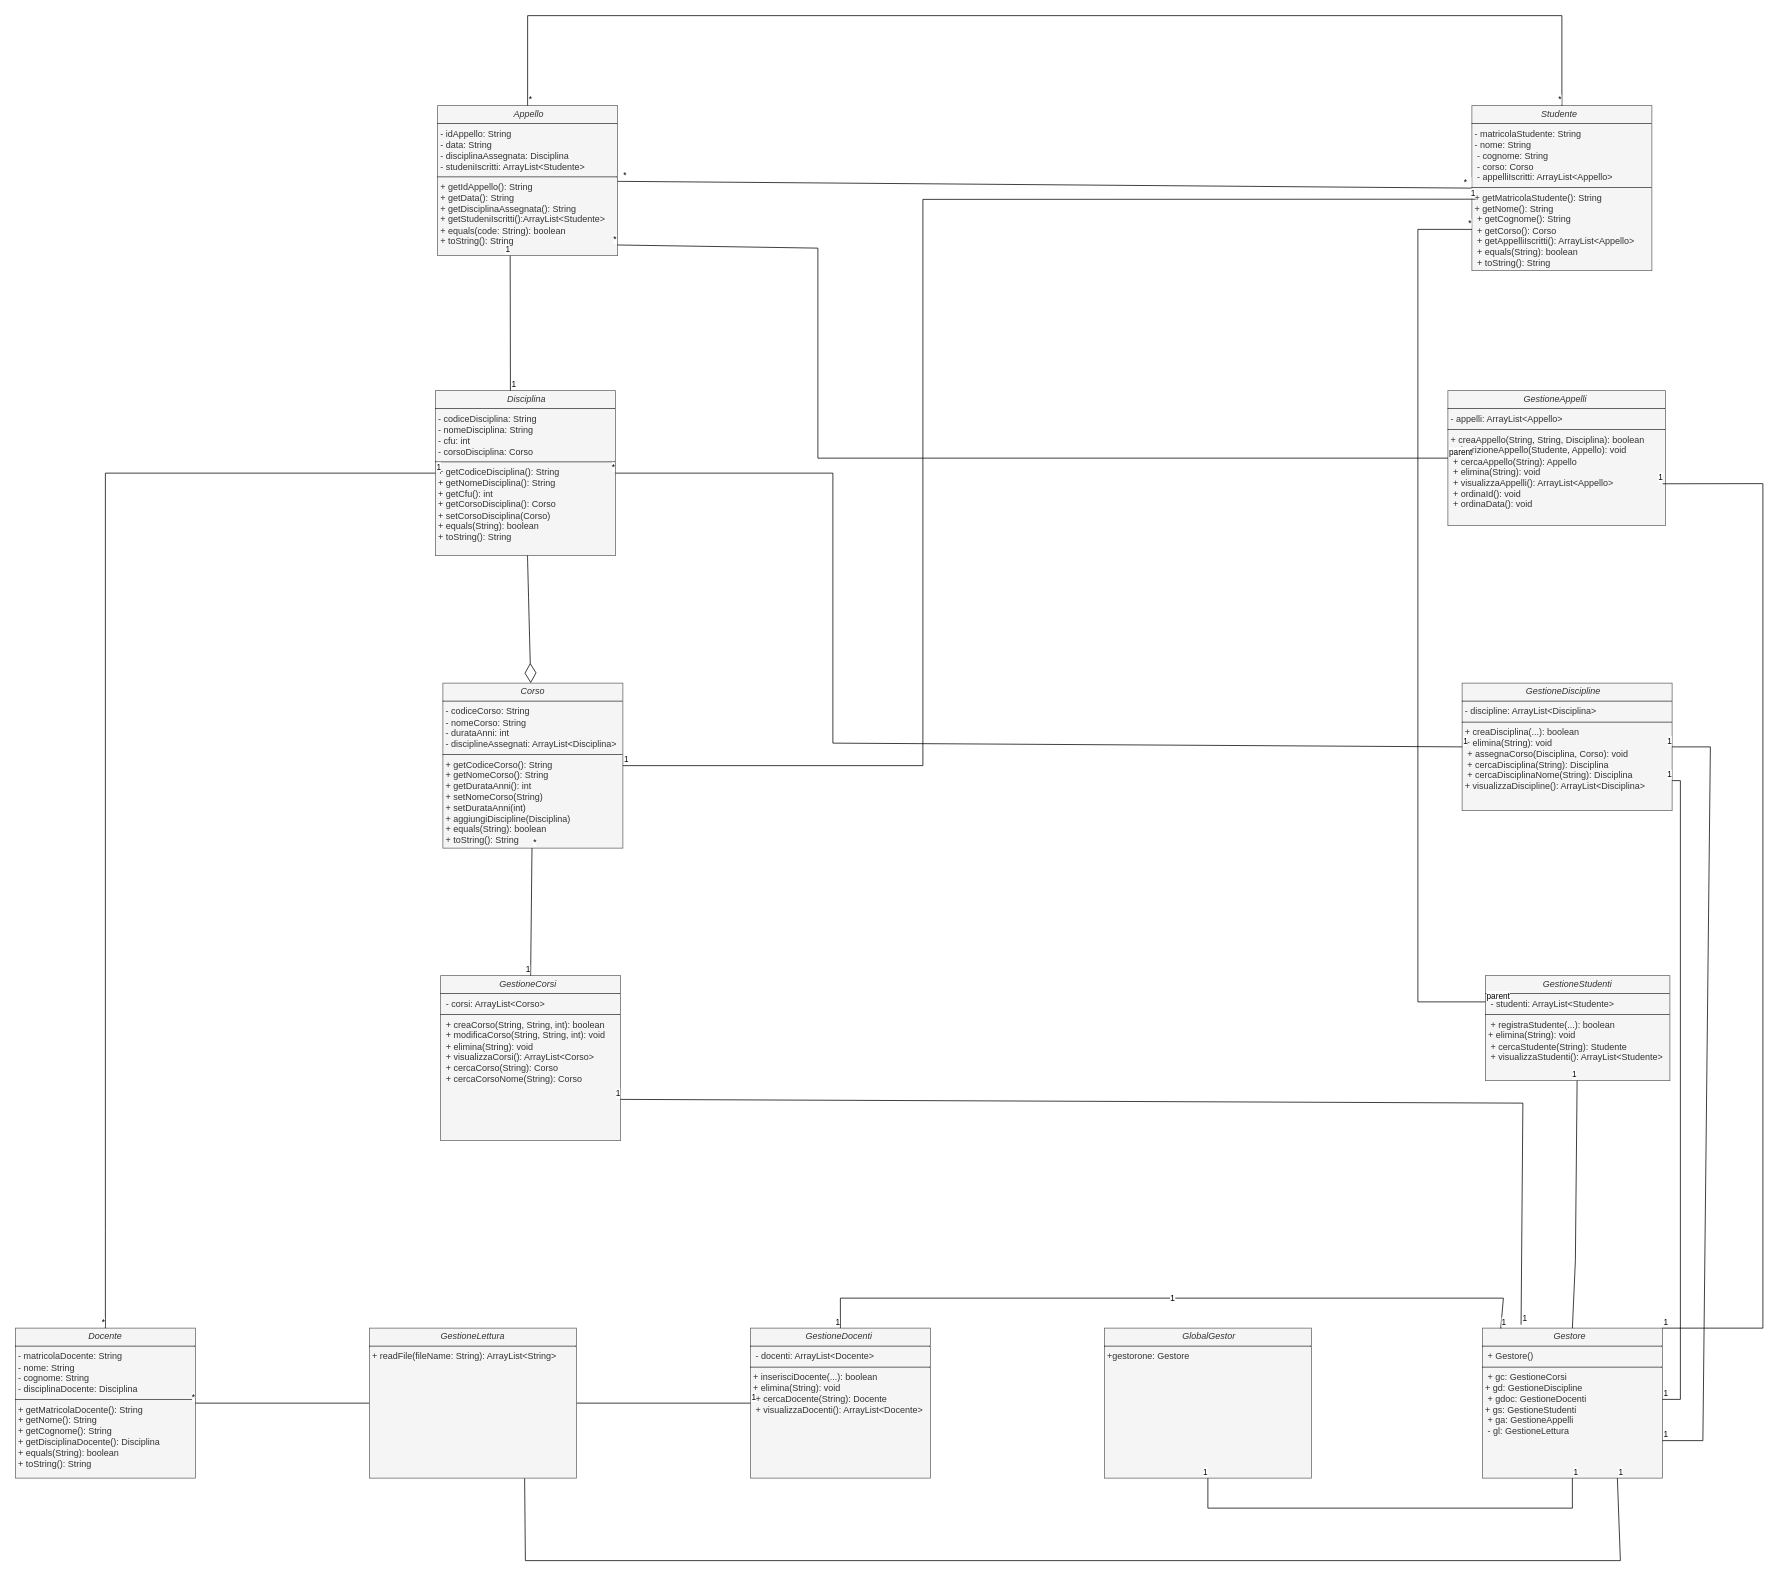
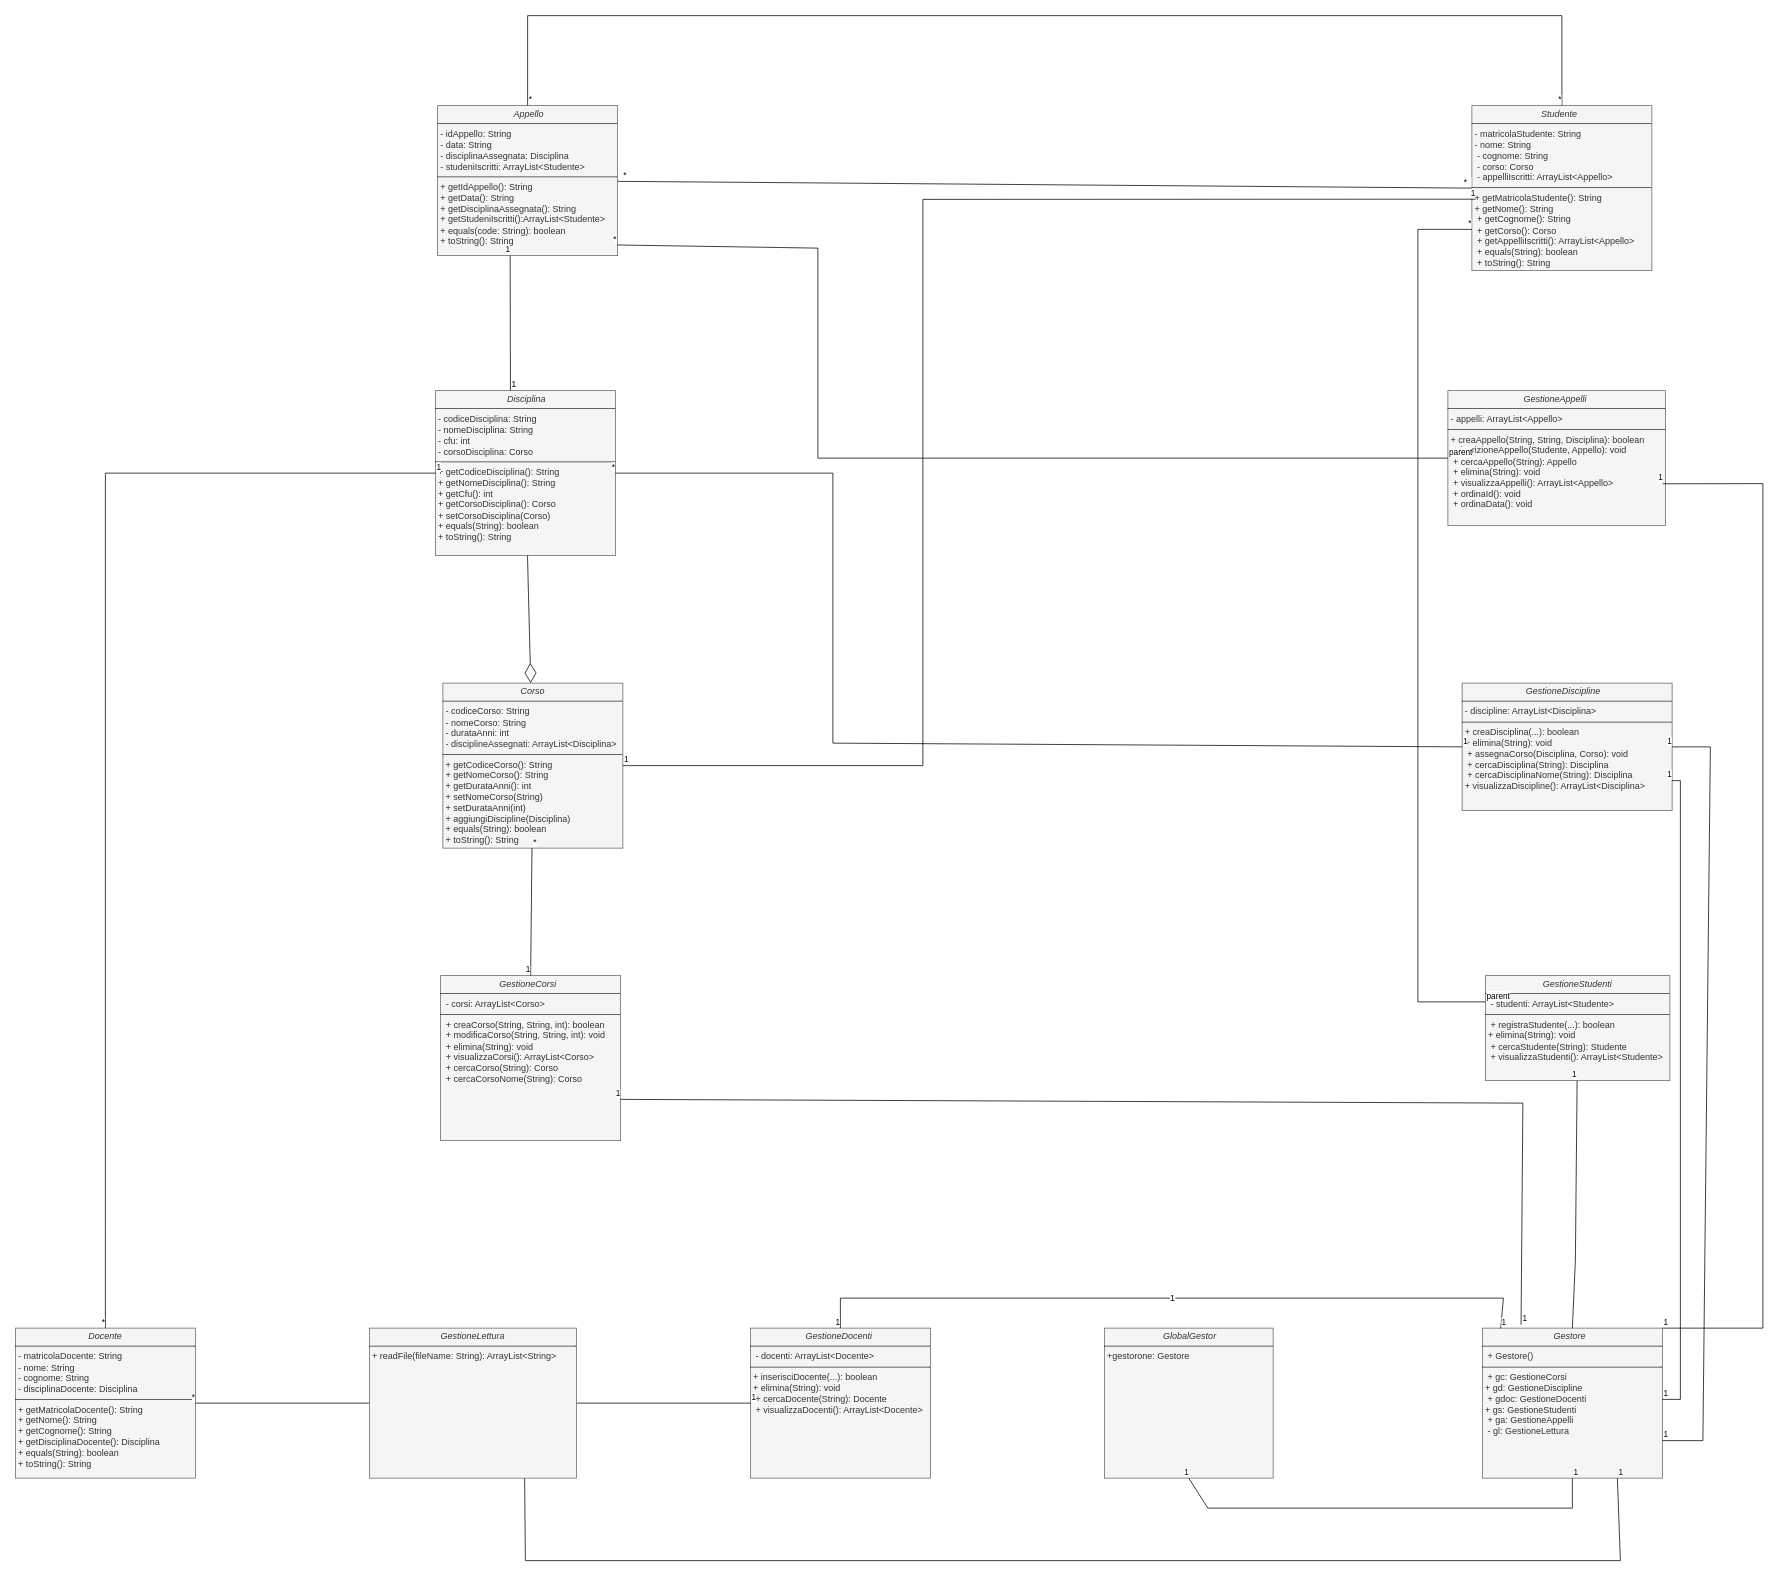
(1208, 1403) -> (1189, 1403)
